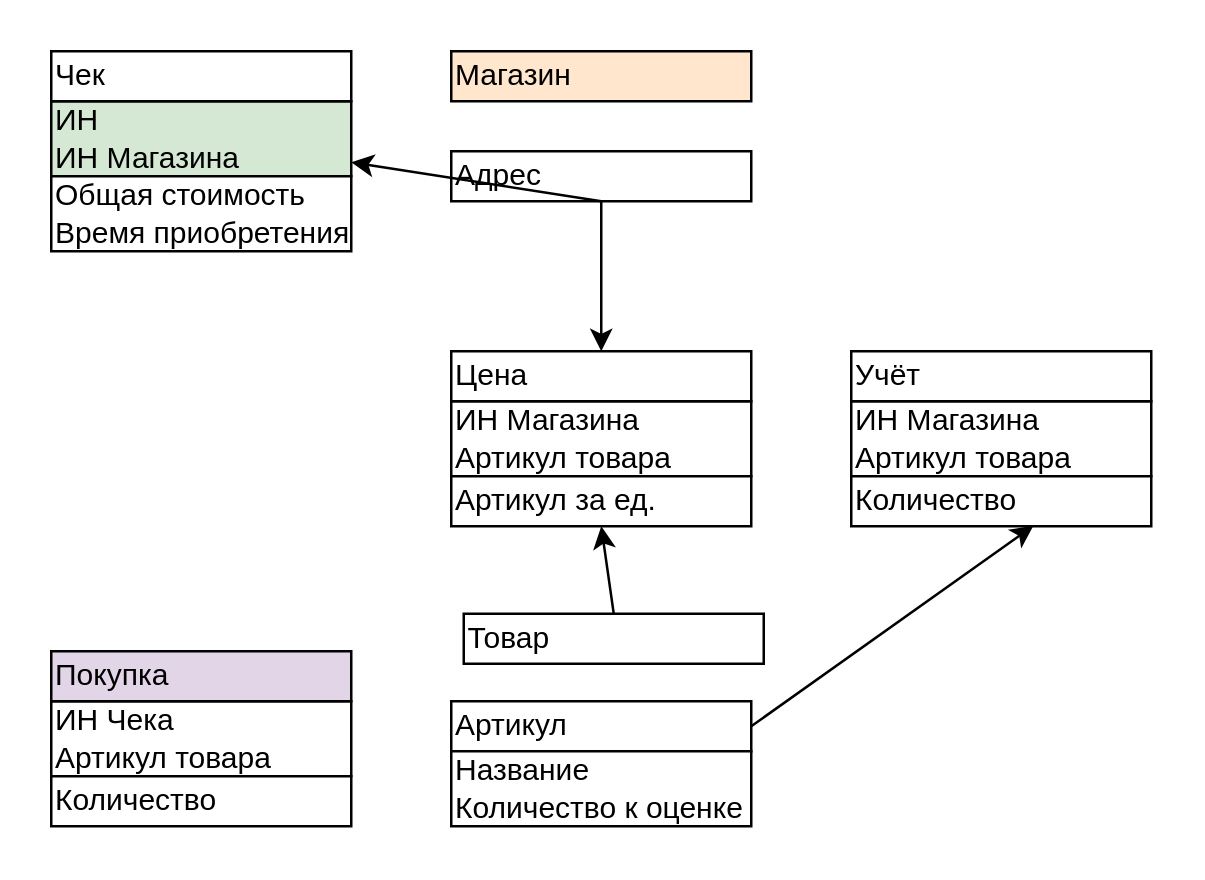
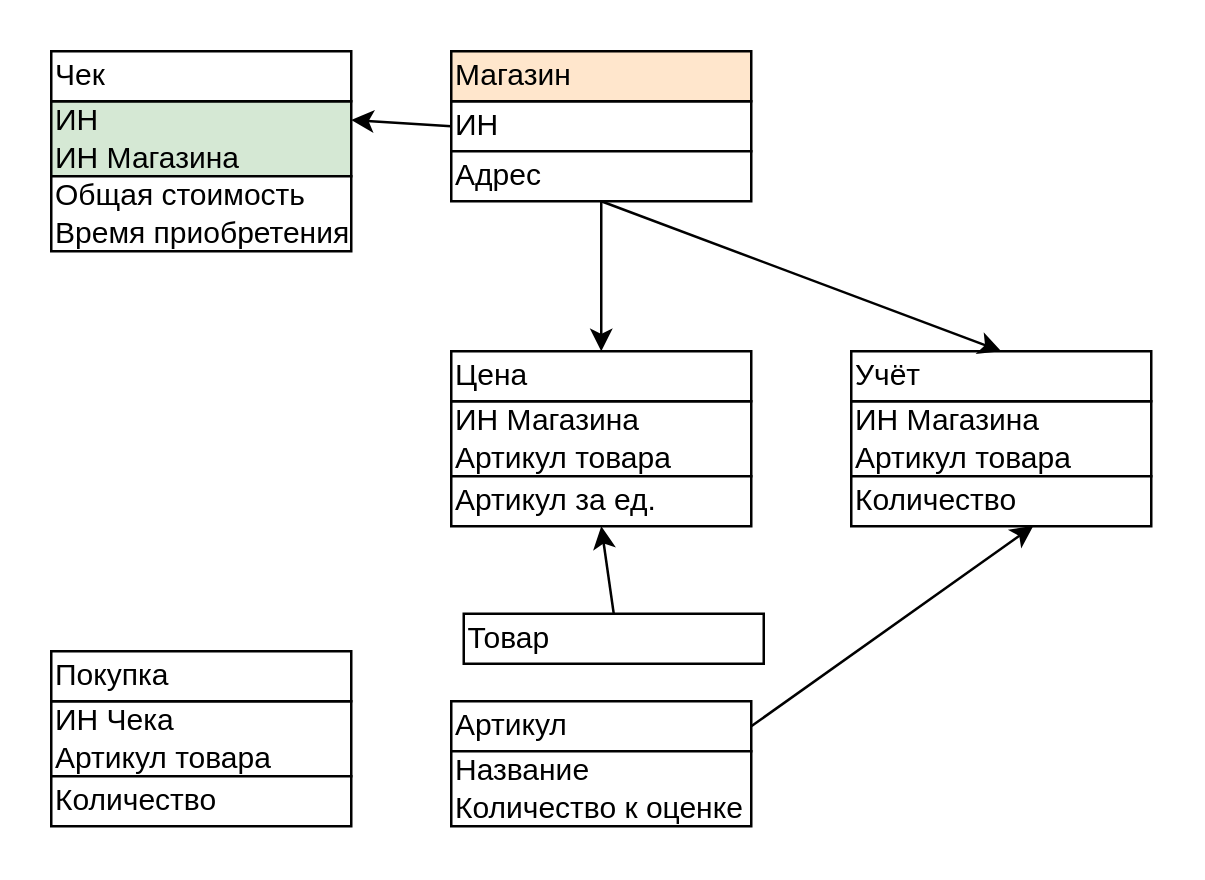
none -> (409, 124)
none -> (601, 126)
(483, 183) -> (796, 274)
(201, 676) -> (201, 676)
